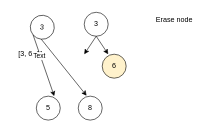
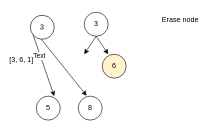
(174, 24) -> (180, 24)
(30, 54) -> (21, 60)
